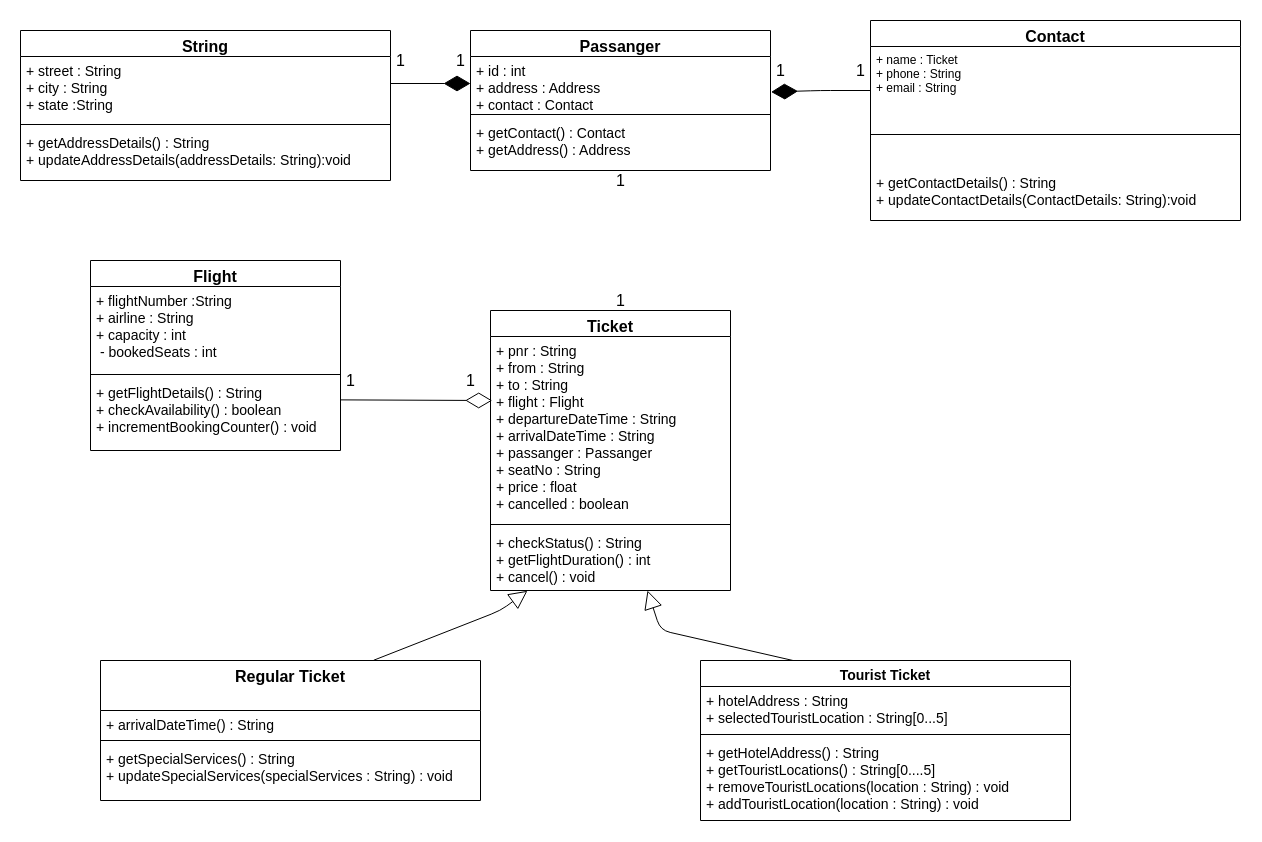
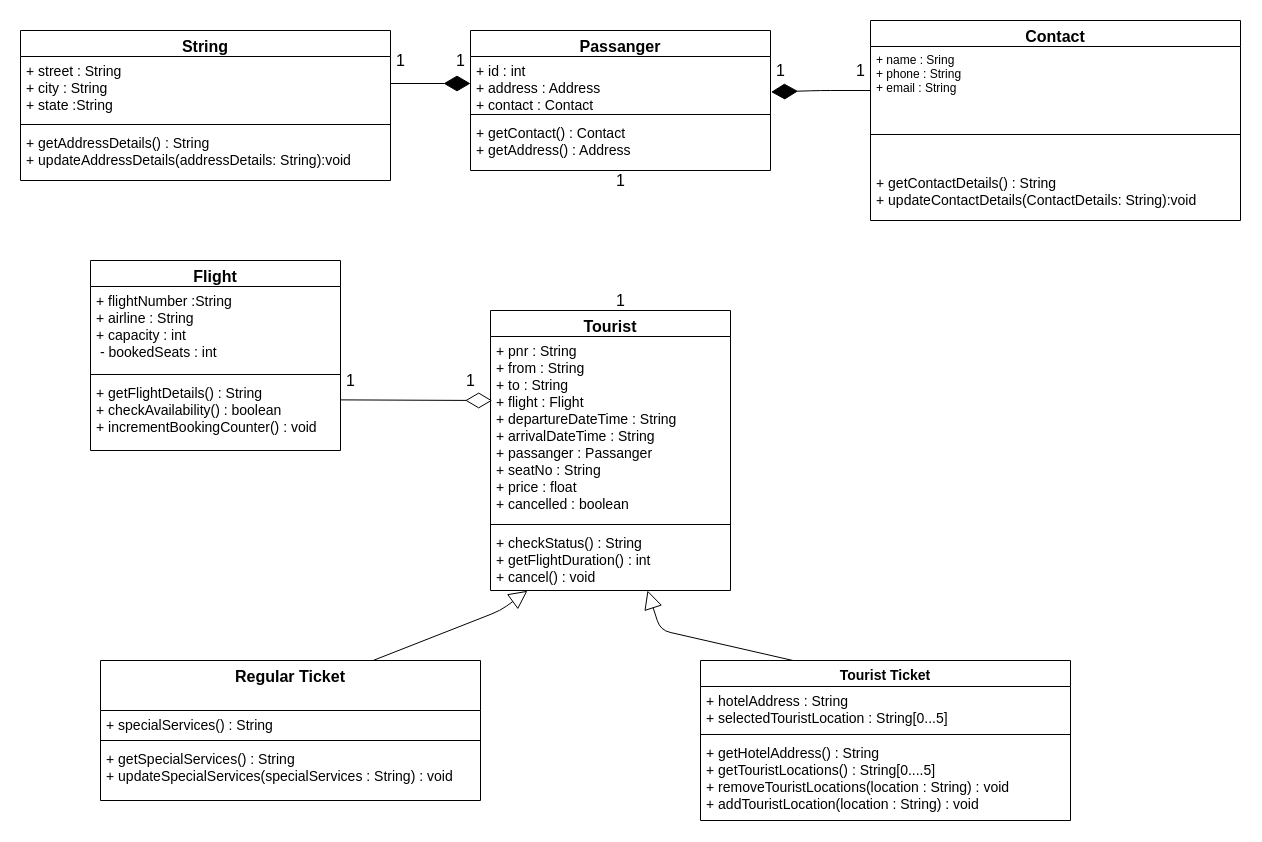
(919, 60) -> (915, 60)
(610, 327) -> (610, 327)
(201, 725) -> (201, 725)
